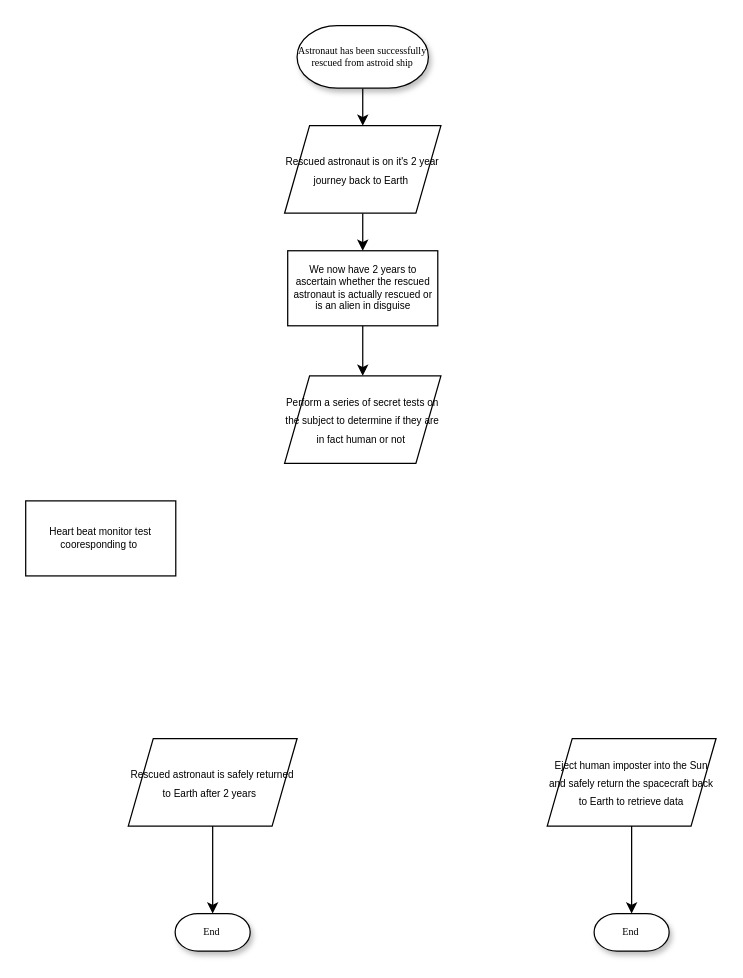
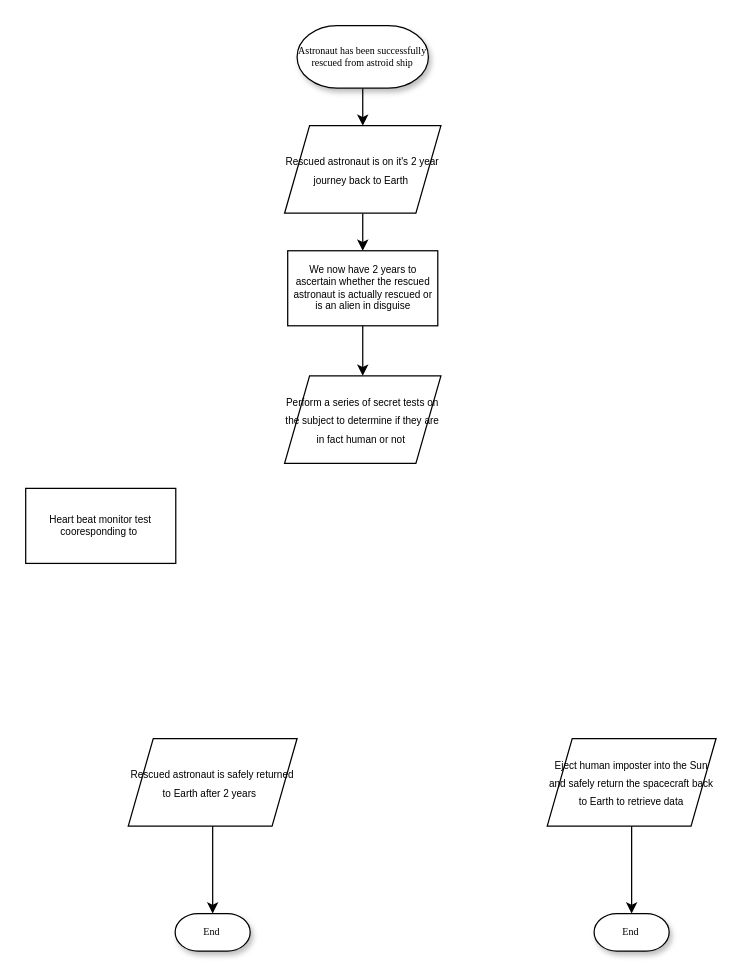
(101, 538) -> (101, 526)
